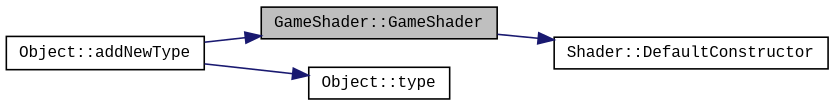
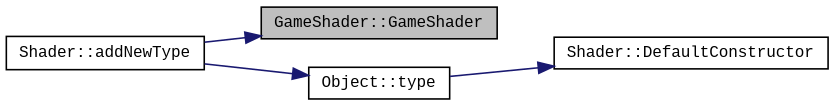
(518, 36) -> (494, 72)
(105, 53) -> (105, 53)
